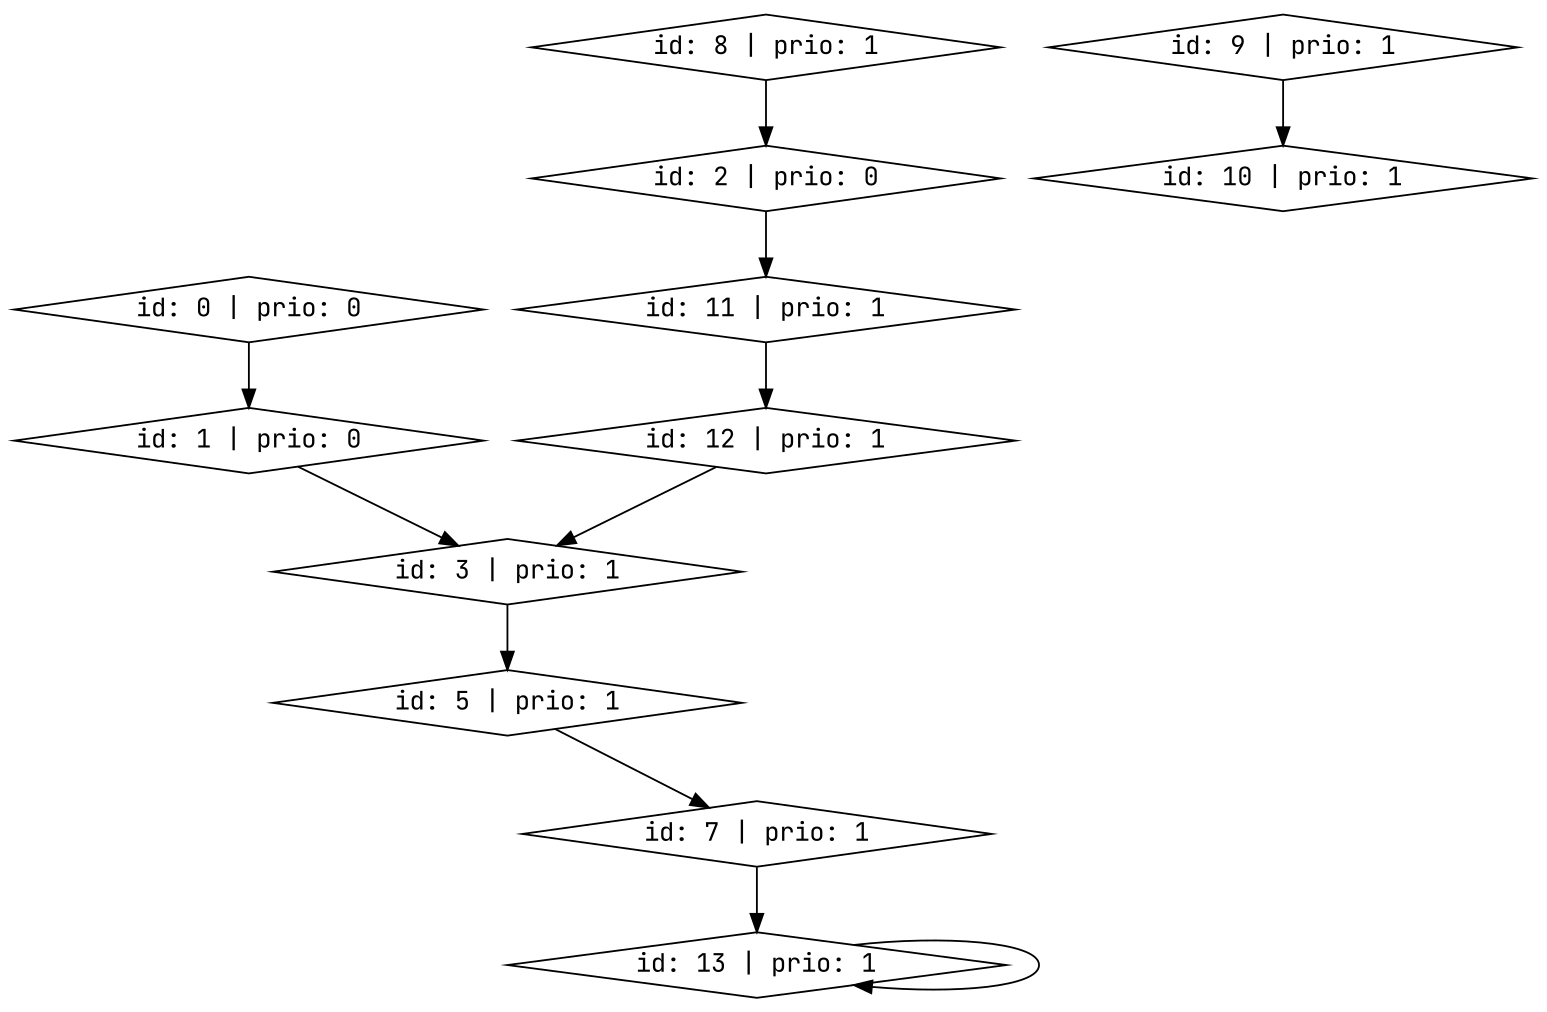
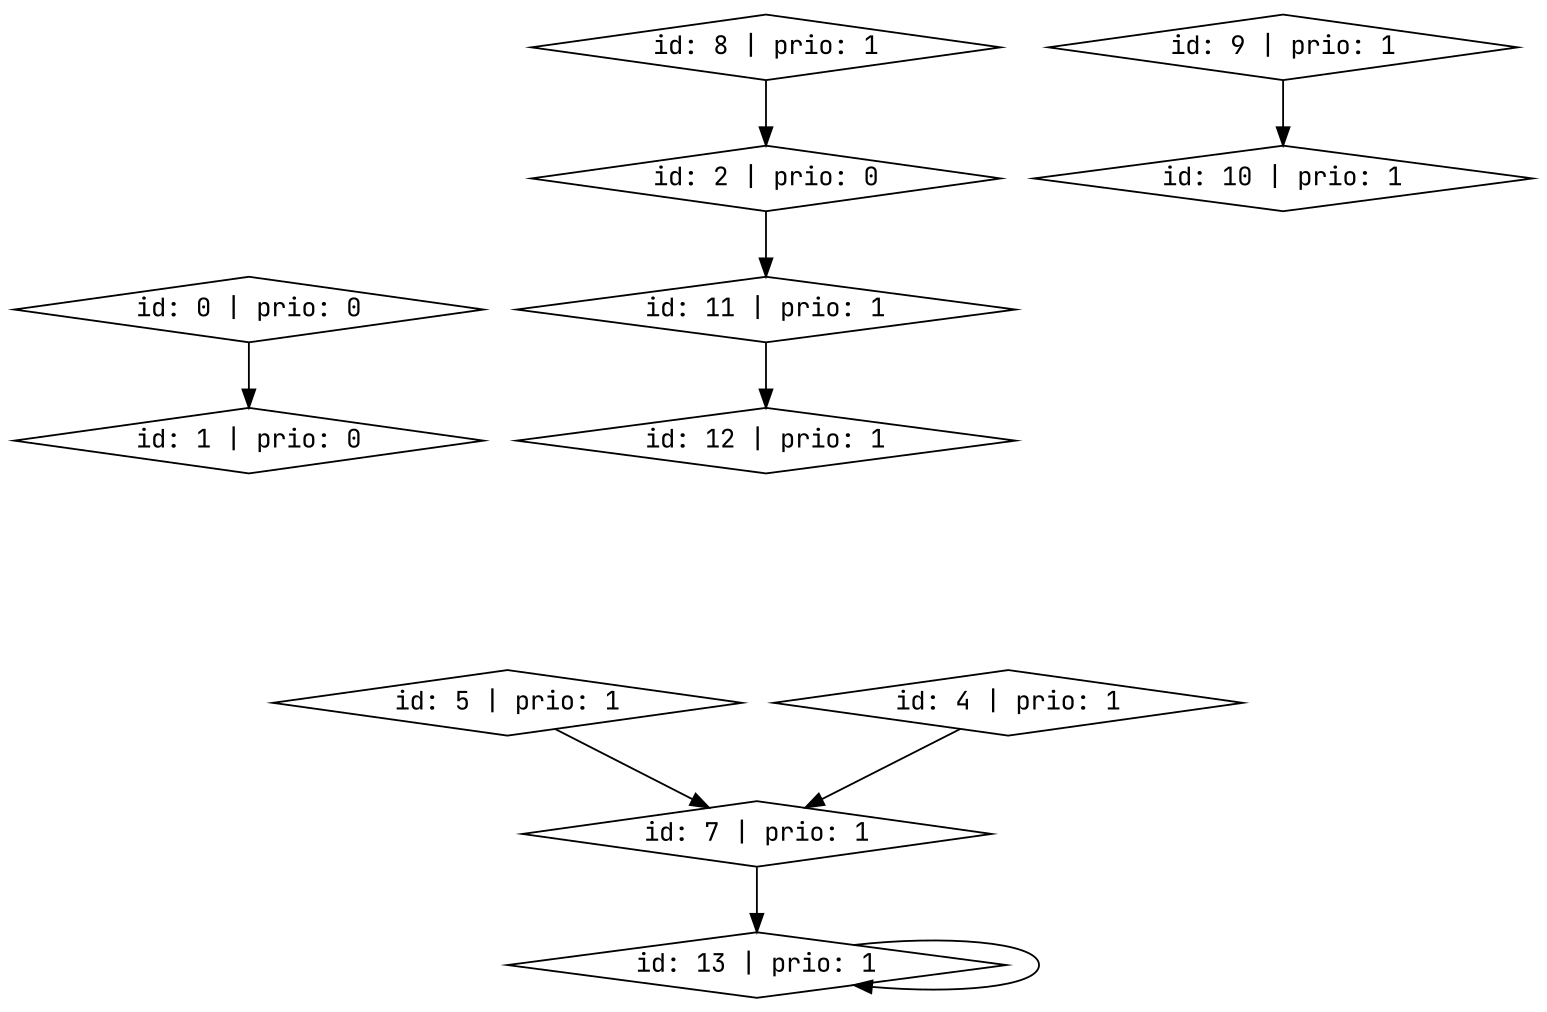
(507, 572) -> none
none -> (1008, 703)
